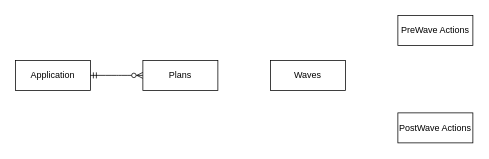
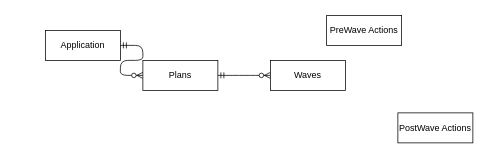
(435, 30) -> (364, 30)
(53, 75) -> (83, 45)
none -> (244, 75)
